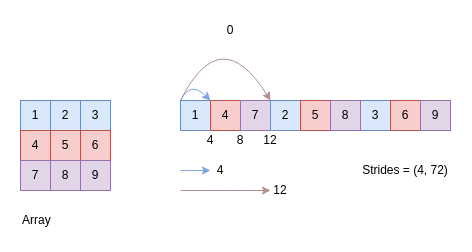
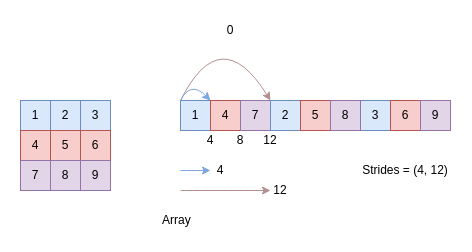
(406, 171) -> (406, 171)
(41, 221) -> (181, 221)
